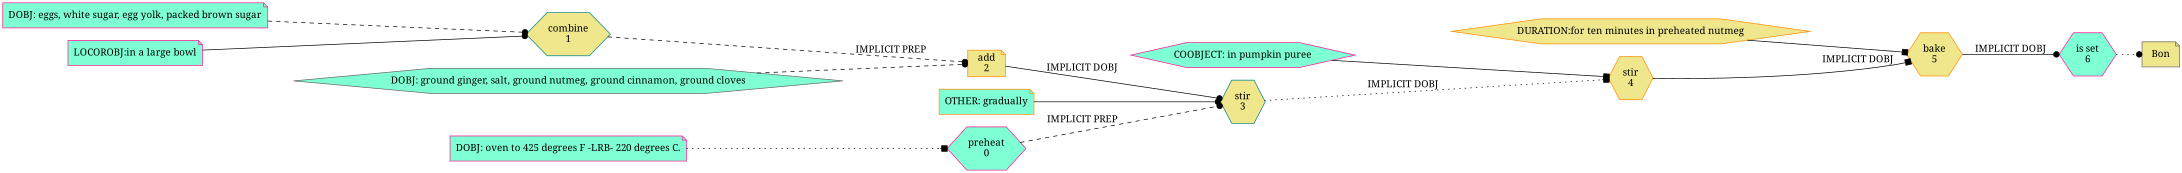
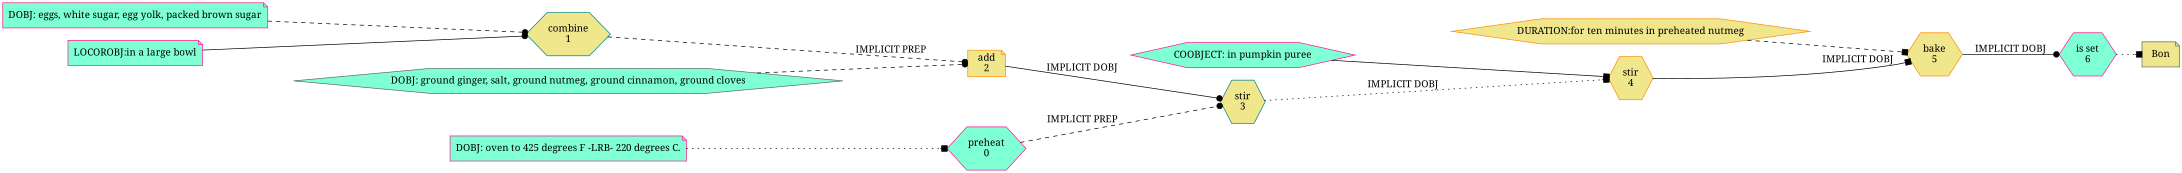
(1824, 46) -> (1824, 46)
(2126, 54) -> (2126, 54)
(987, 102) -> none
